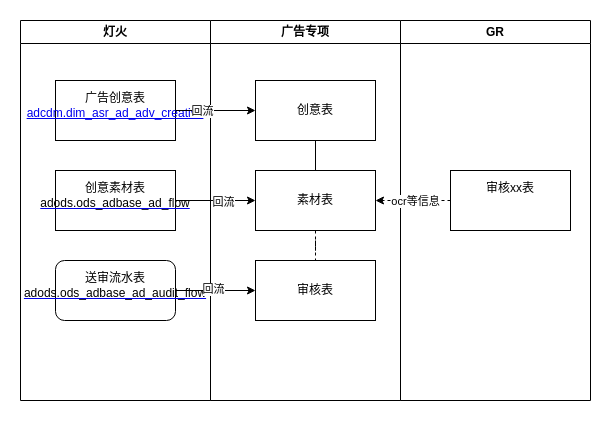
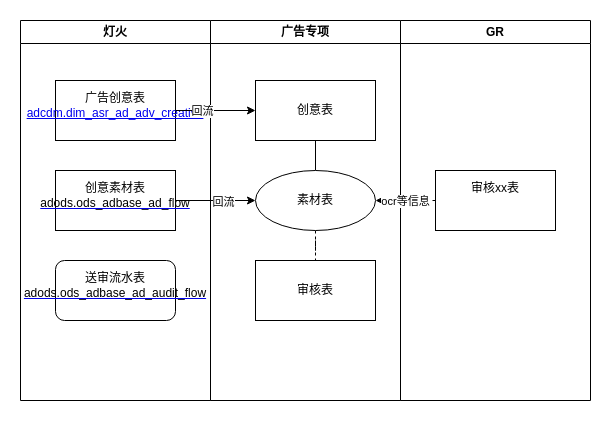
(316, 201) -> (316, 201)
(511, 201) -> (496, 201)
(212, 291) -> none
